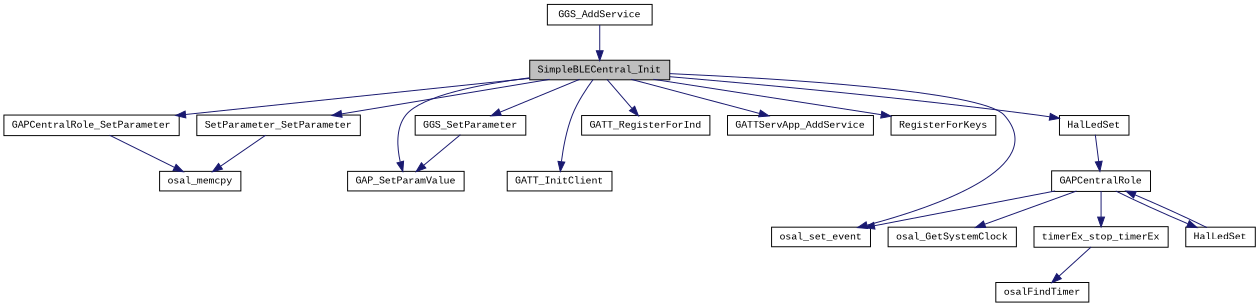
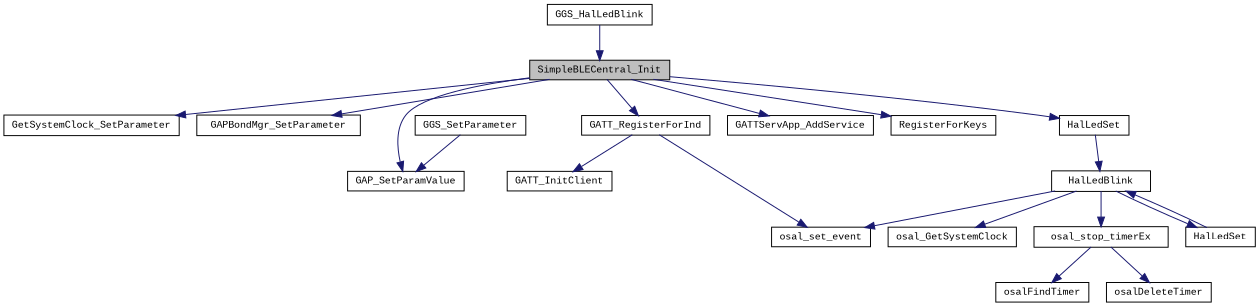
(600, 15) -> (600, 15)
(540, 96) -> none
(941, 96) -> (729, 178)
(571, 118) -> (607, 151)
(92, 125) -> (92, 125)
(279, 125) -> (279, 125)
(200, 181) -> none
(1101, 181) -> (1101, 181)
(1101, 237) -> (1101, 237)
none -> (1159, 292)
